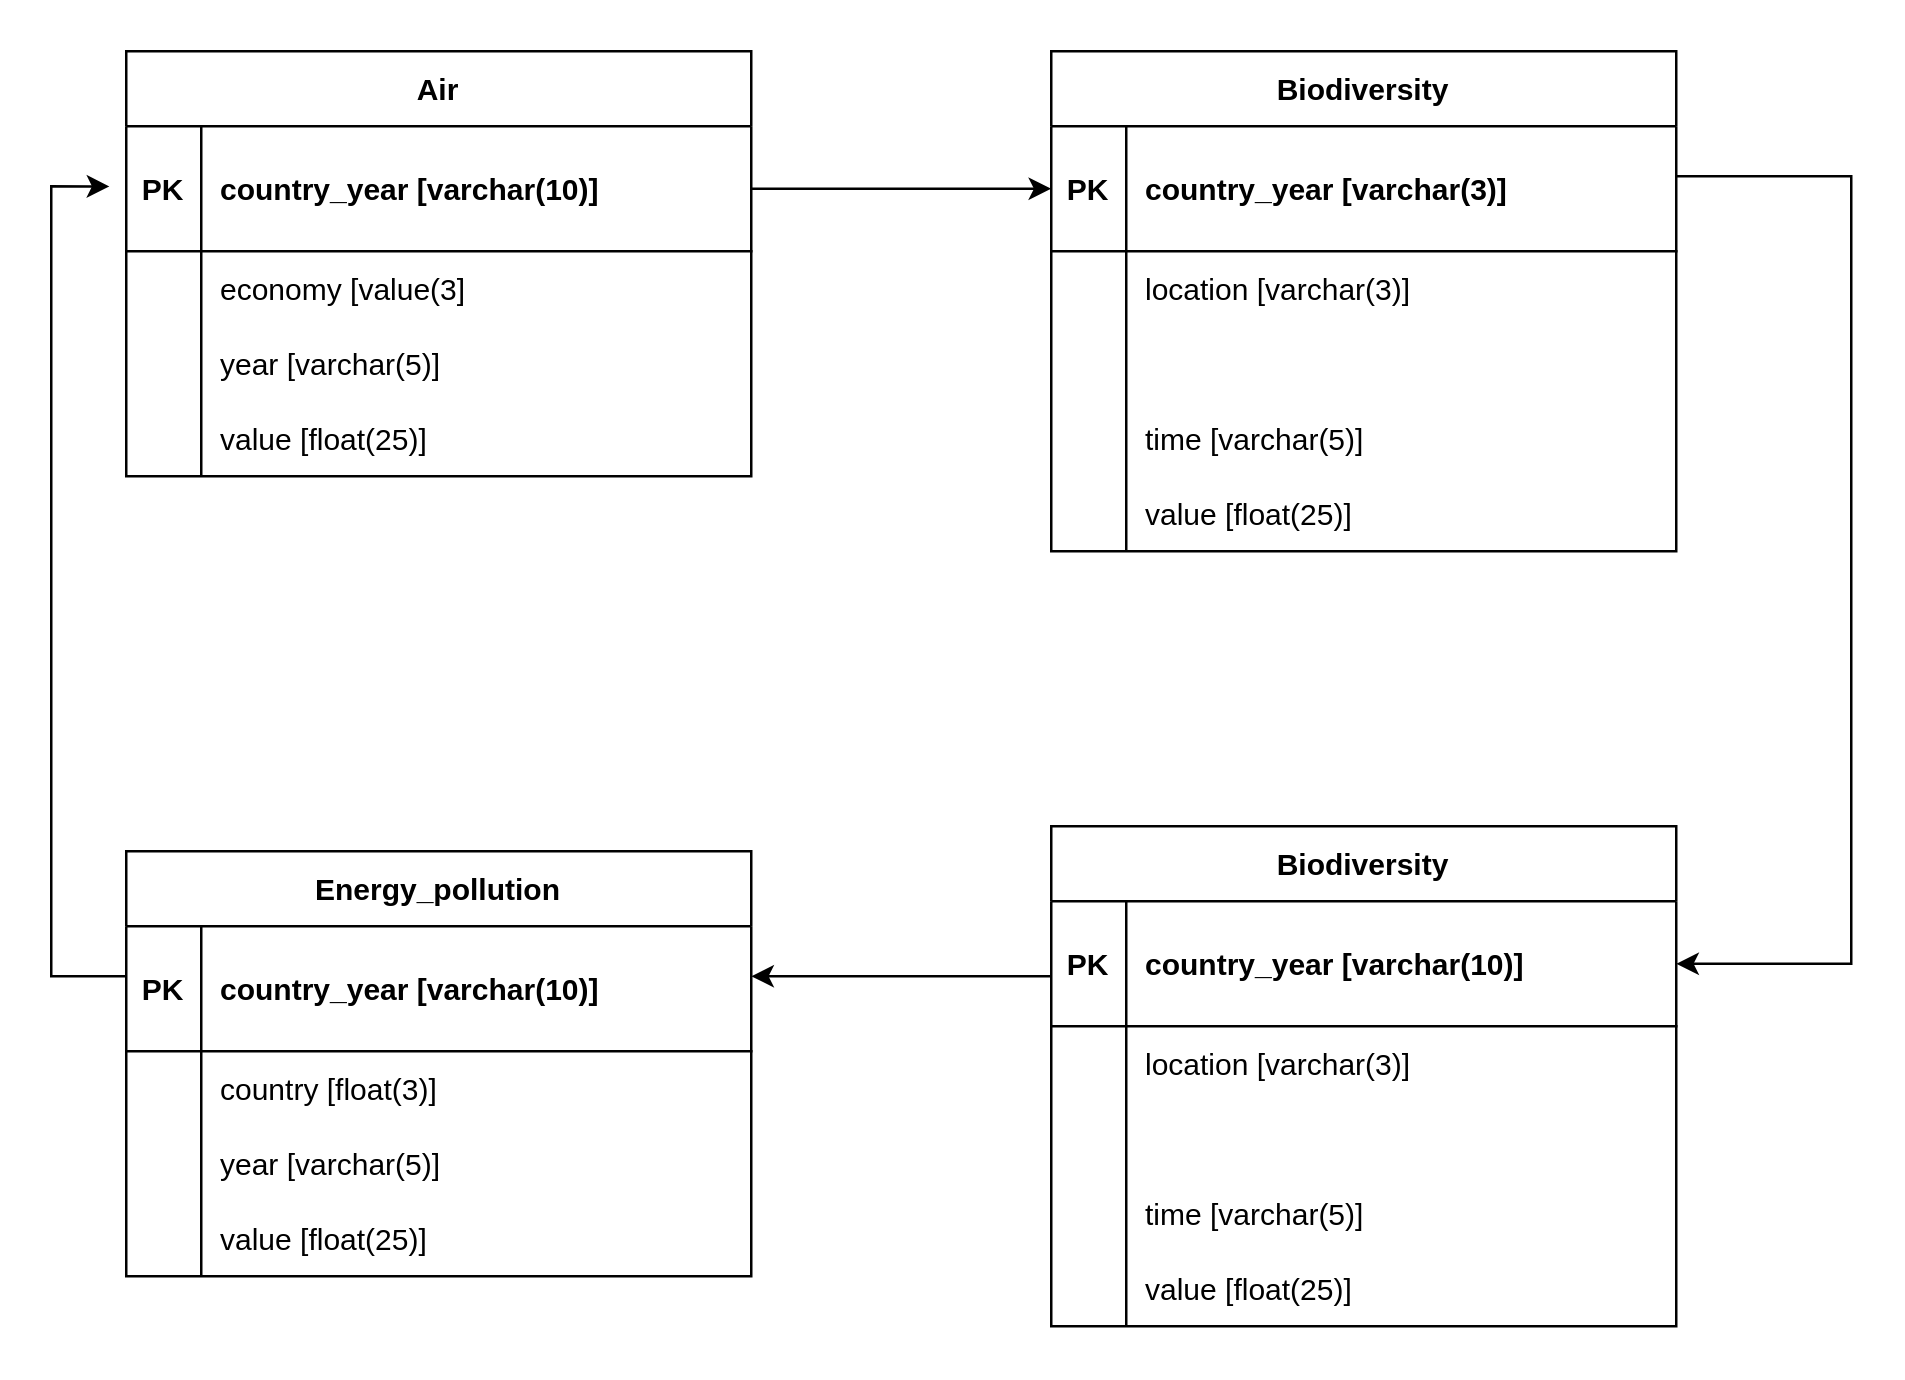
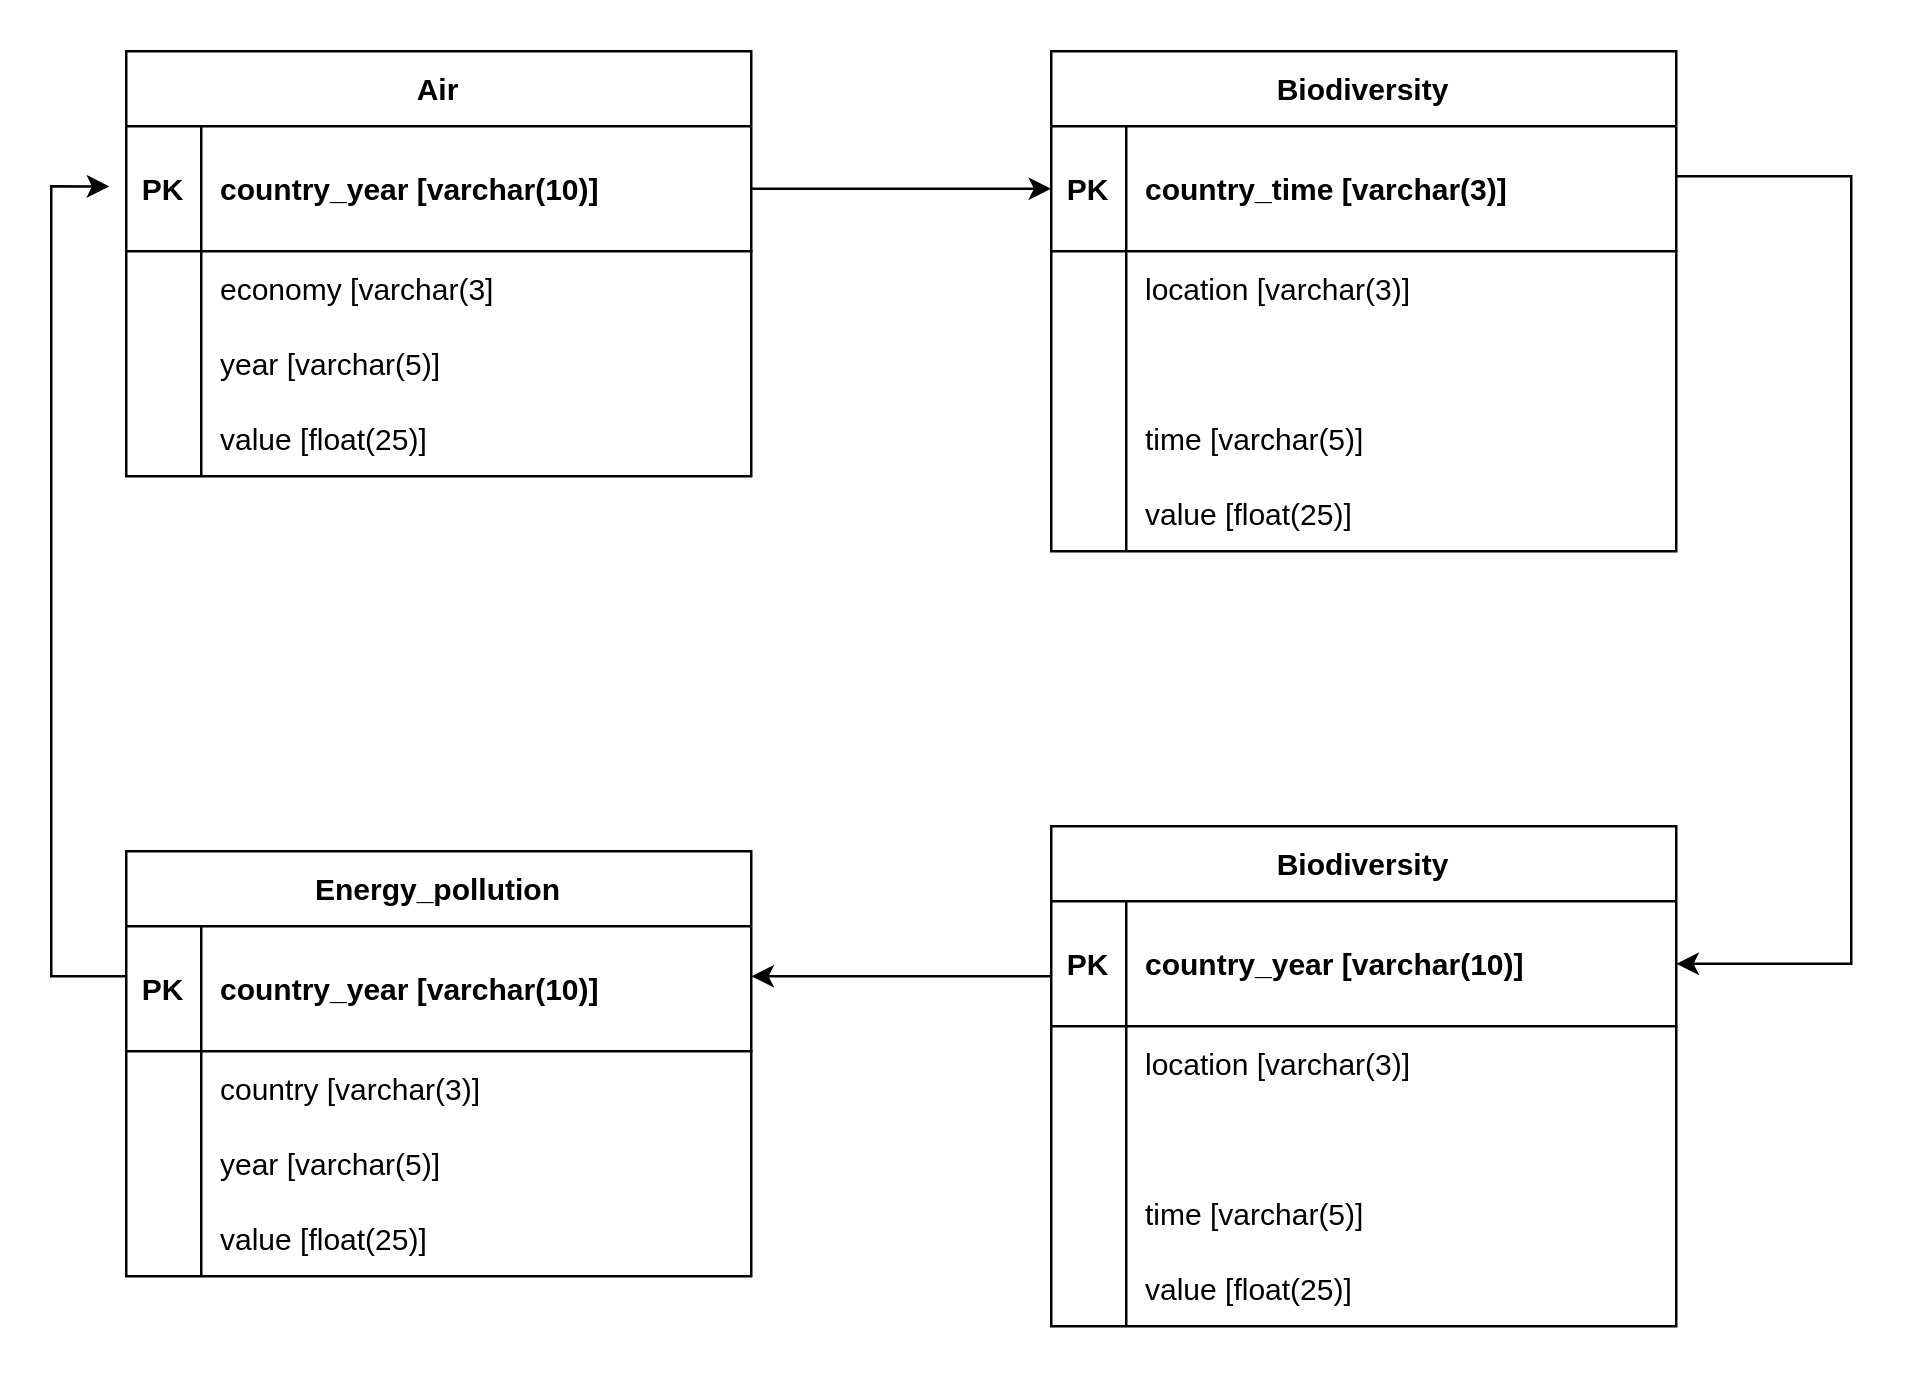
(1351, 190) -> (1347, 190)
(355, 290) -> (376, 290)
(363, 1090) -> (384, 1090)
